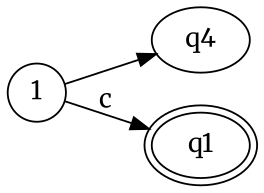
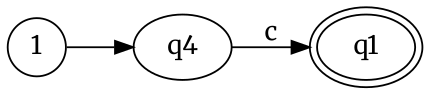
(98, 112) -> (261, 47)
